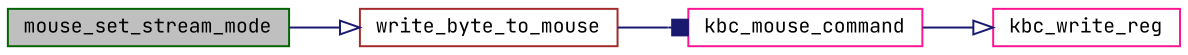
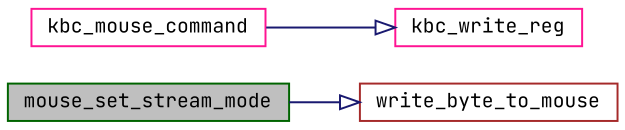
(643, 28) -> none
